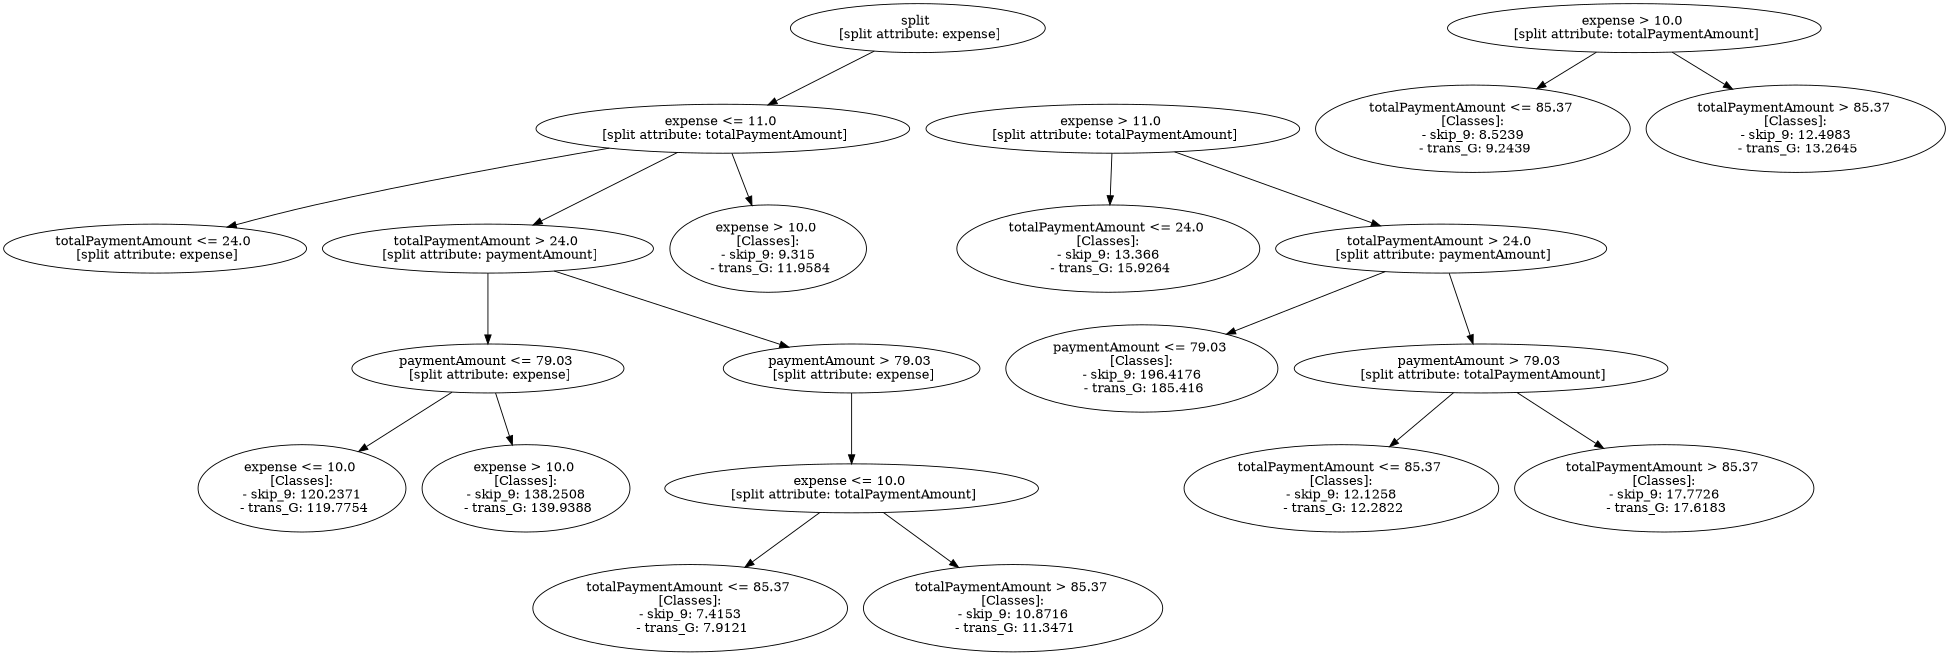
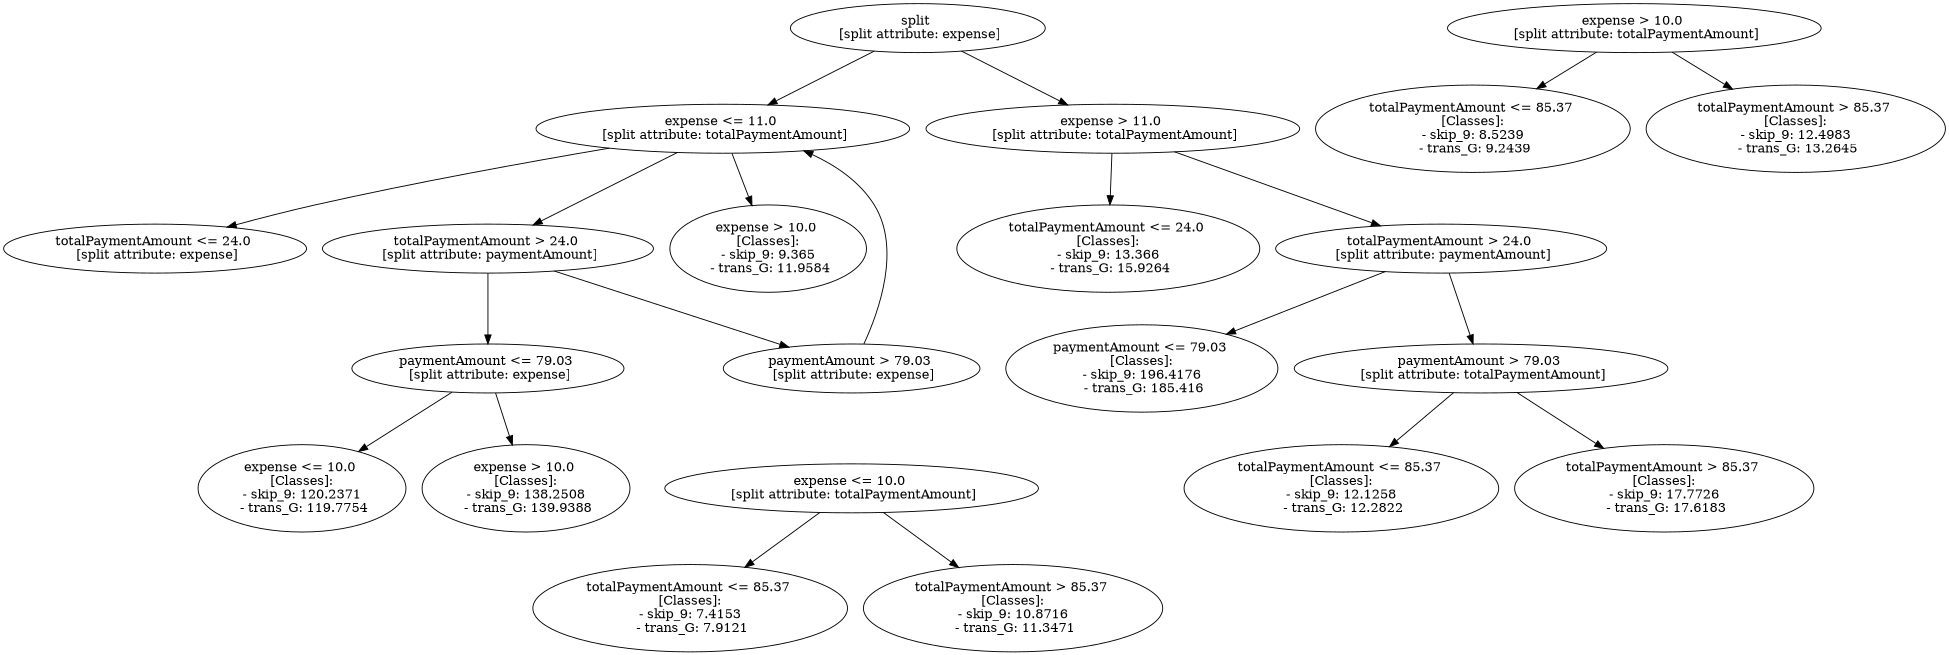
none -> (1010, 76)
(768, 249) -> (768, 249)
(852, 424) -> (885, 235)
